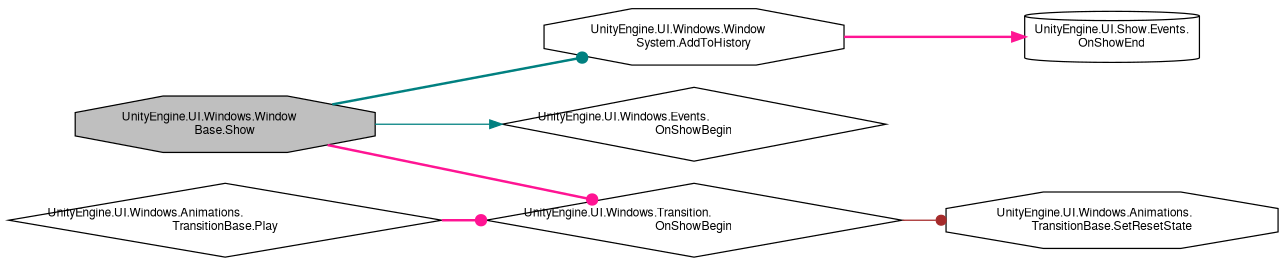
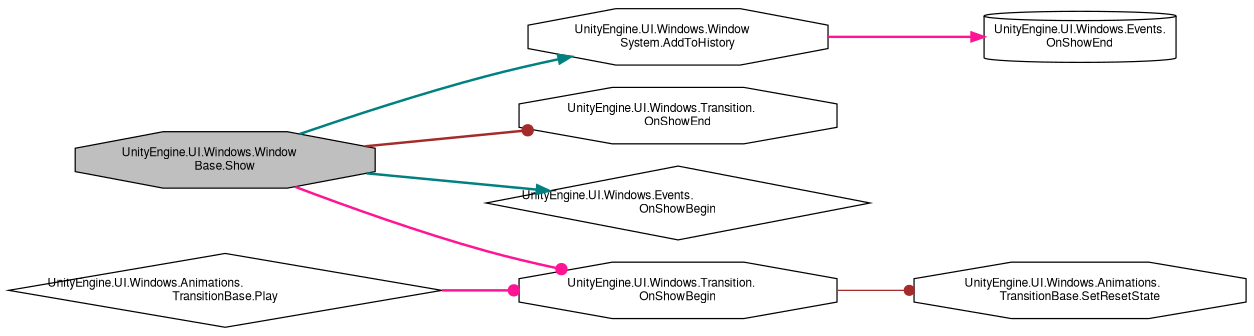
(1112, 37) -> (1080, 37)
(455, 81) -> (428, 93)
none -> (678, 116)
(432, 124) -> (452, 181)
(694, 220) -> (678, 290)
